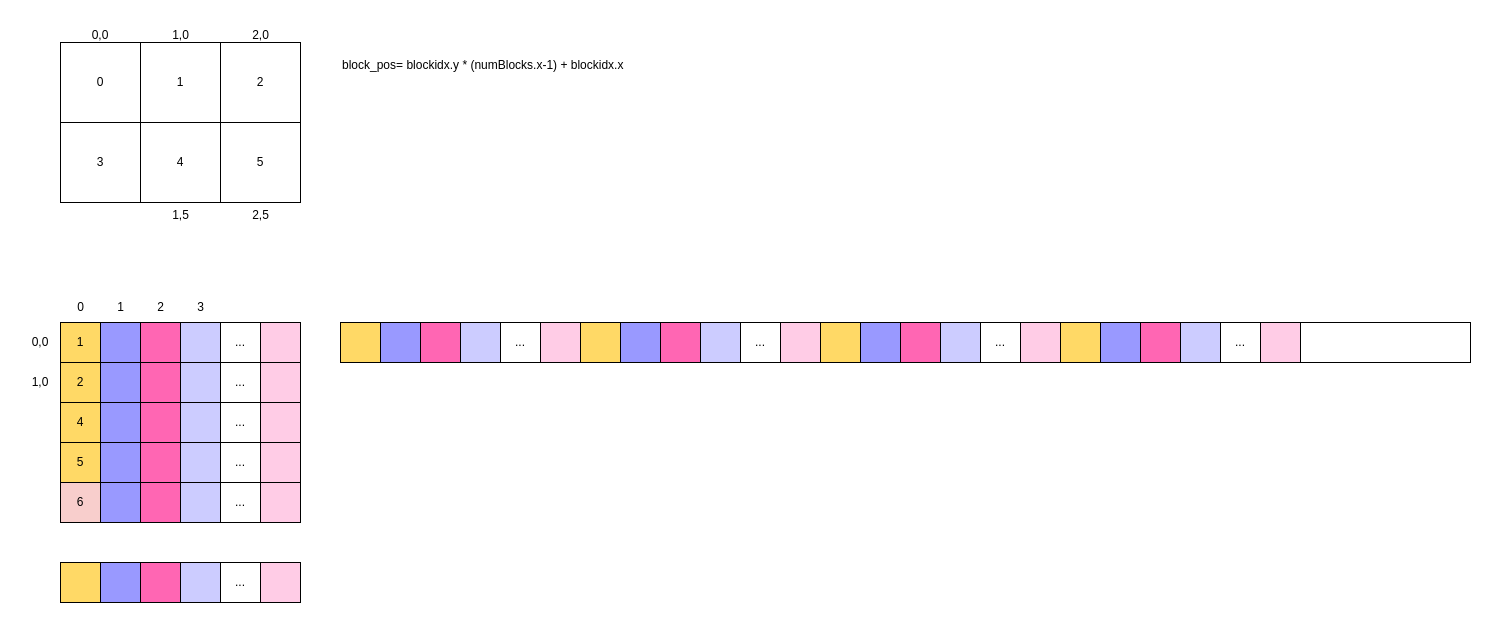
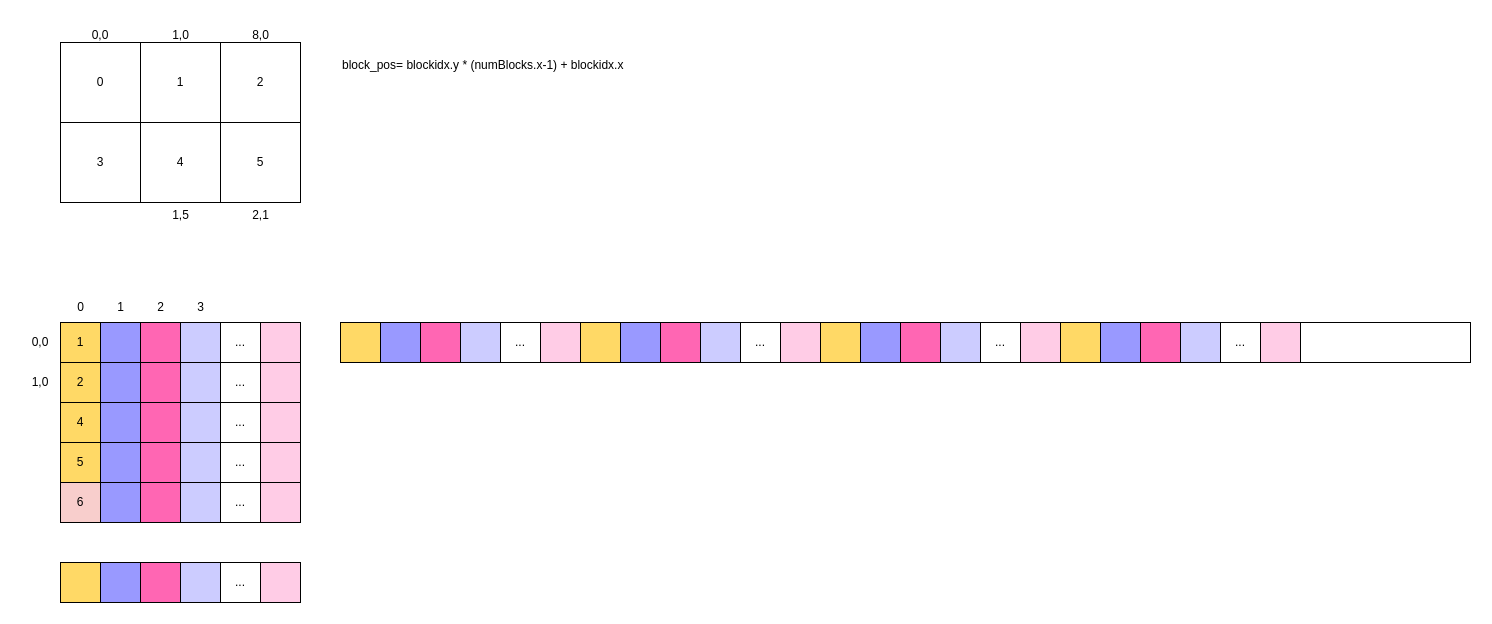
(261, 36) -> (261, 36)
(261, 216) -> (261, 216)
